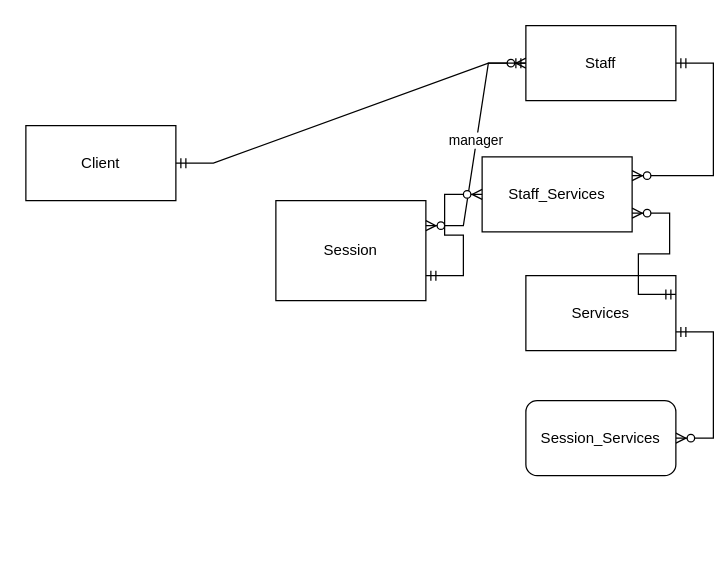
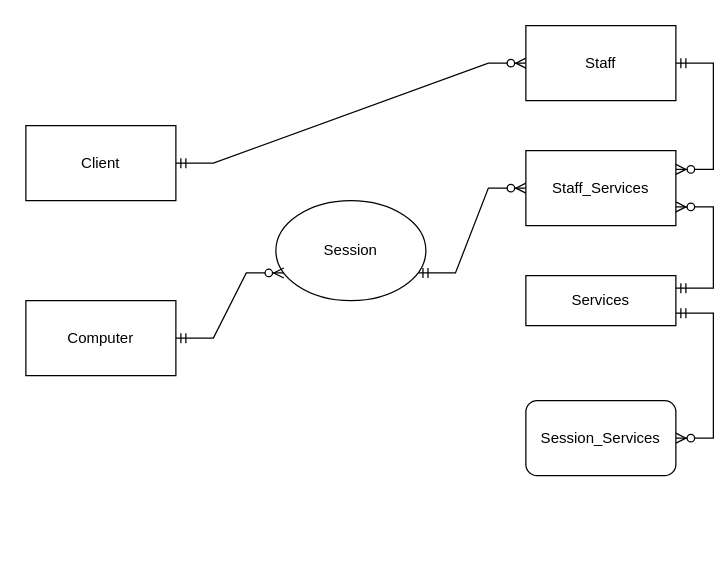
(473, 164) -> none
(557, 194) -> (601, 188)
(351, 251) -> (351, 251)
none -> (230, 306)
(601, 313) -> (601, 301)
none -> (101, 338)
